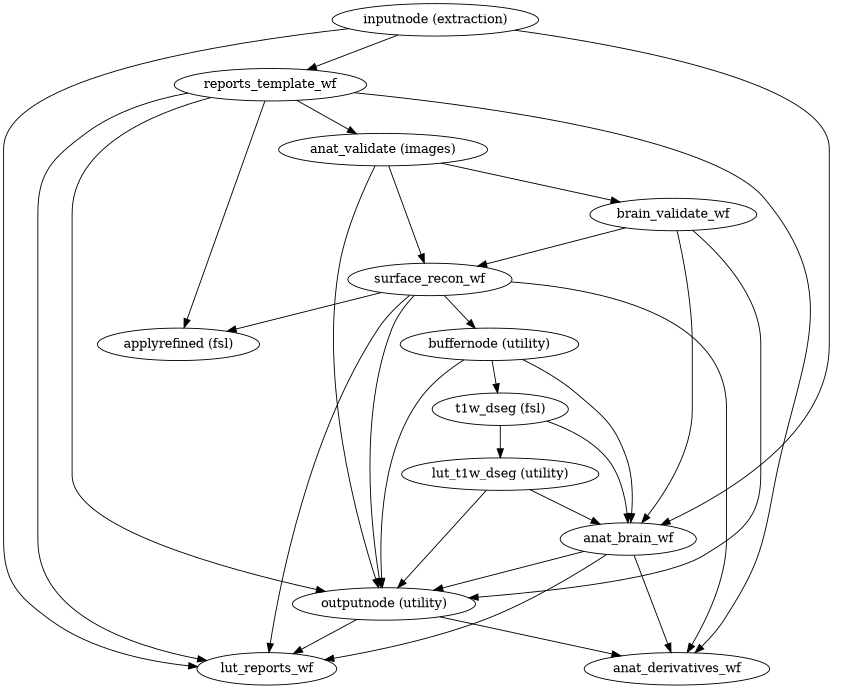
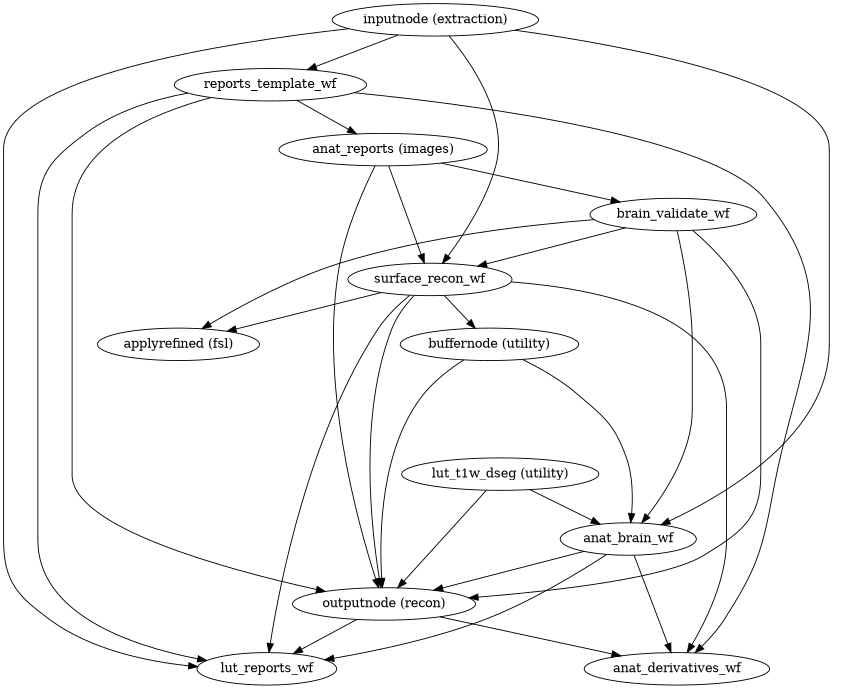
none -> (498, 146)
(383, 150) -> (383, 150)
(226, 210) -> (395, 248)
(500, 409) -> none
(384, 604) -> (384, 604)
